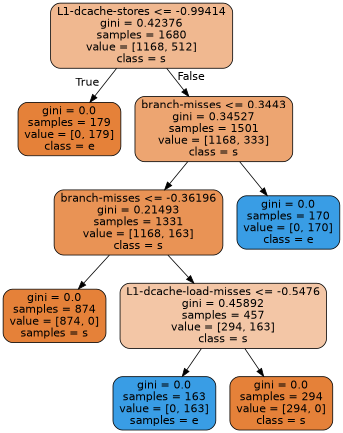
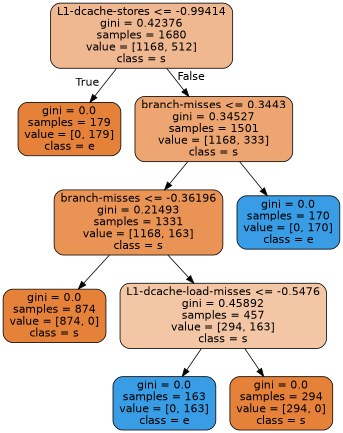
(55, 316) -> (55, 316)
(164, 403) -> (164, 403)
